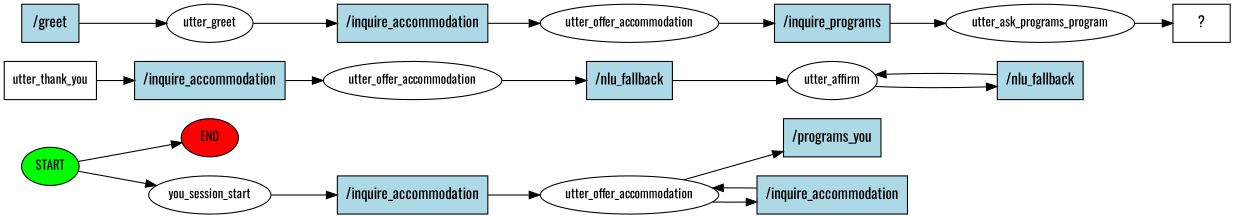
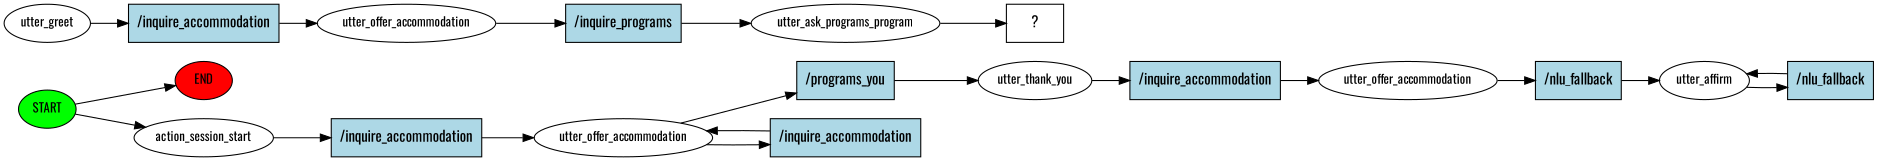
(50, 23) -> none
(50, 81) -> (1035, 81)
none -> (931, 81)
(210, 195) -> (204, 138)
